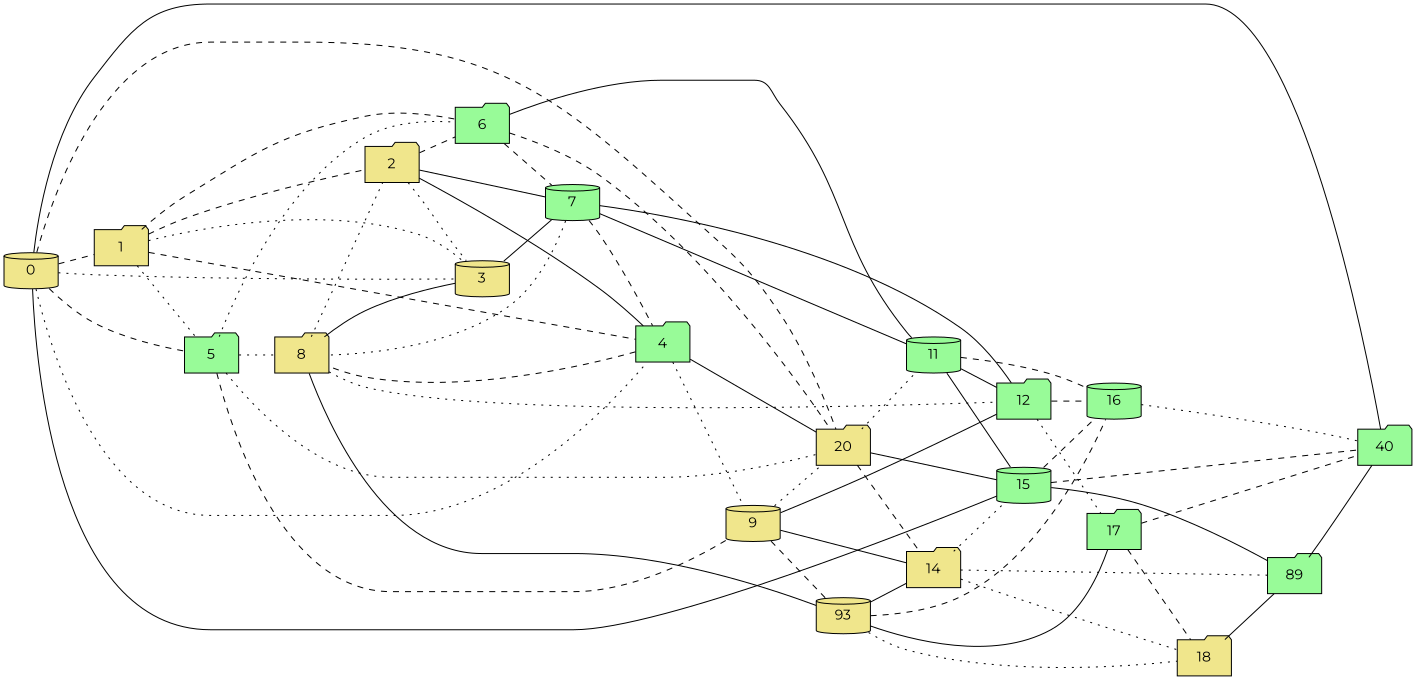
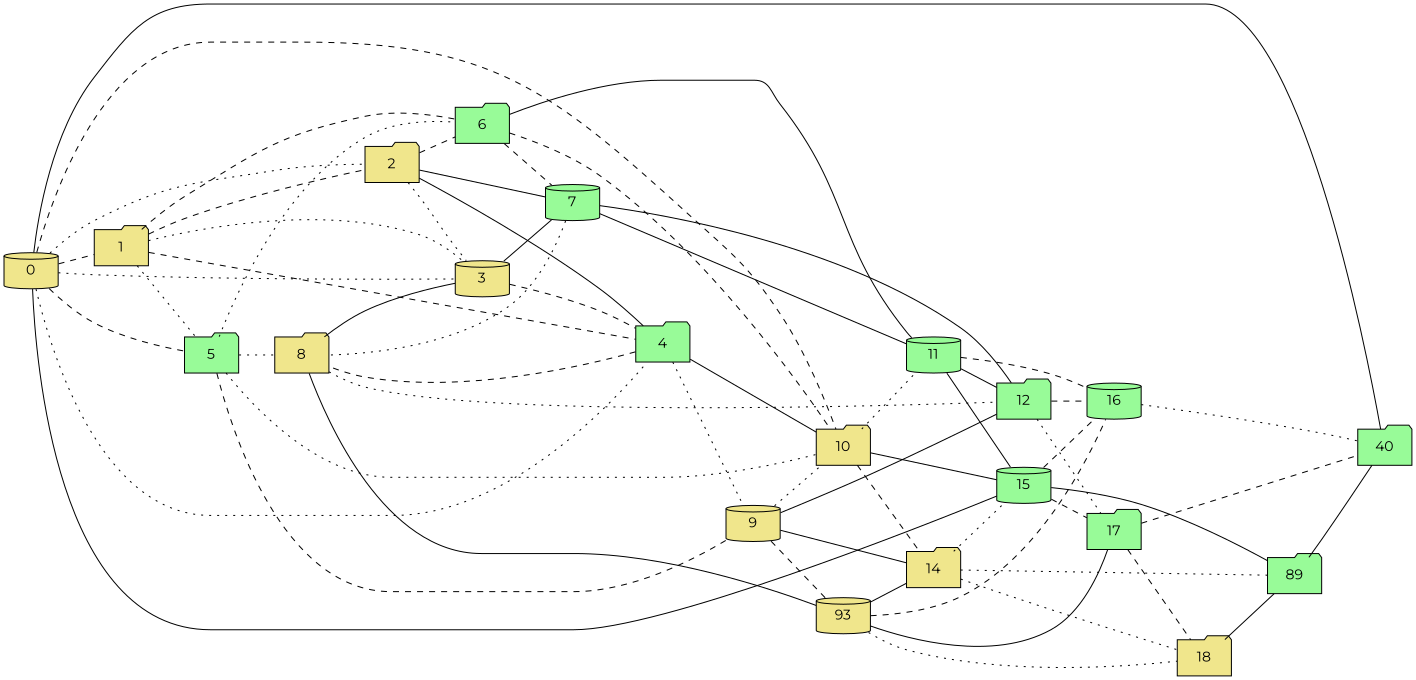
(347, 260) -> (191, 184)
(623, 272) -> (574, 302)
(843, 447) -> (843, 447)
(1204, 466) -> (1069, 508)
